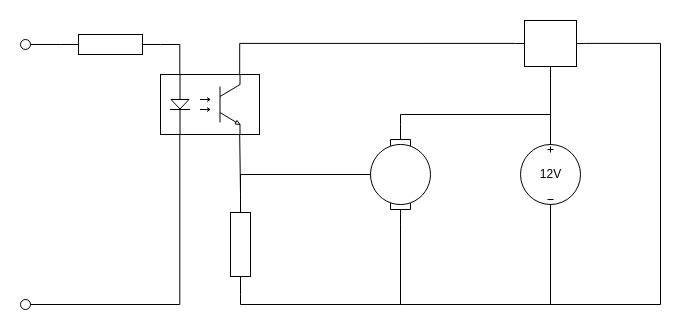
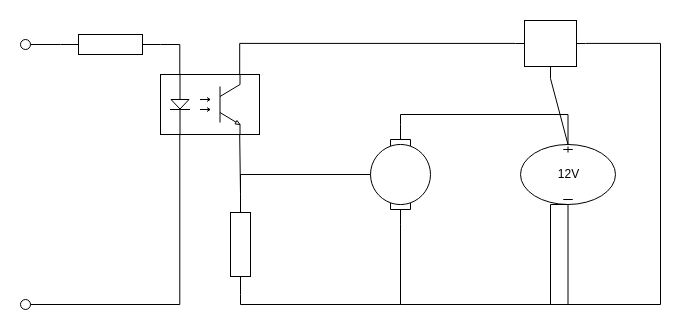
(551, 175) -> (568, 175)
